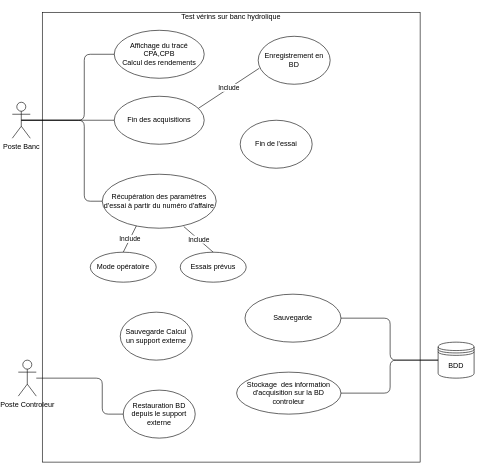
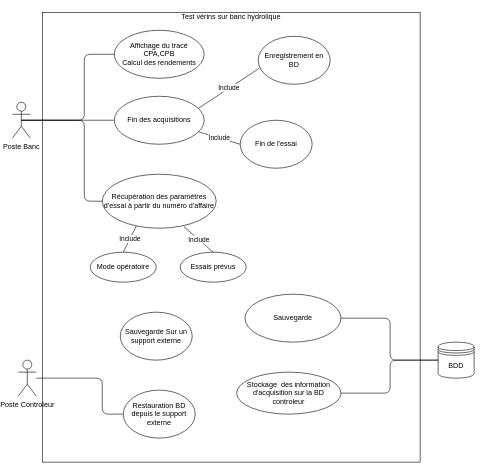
none -> (219, 138)
(156, 336) -> (156, 336)
